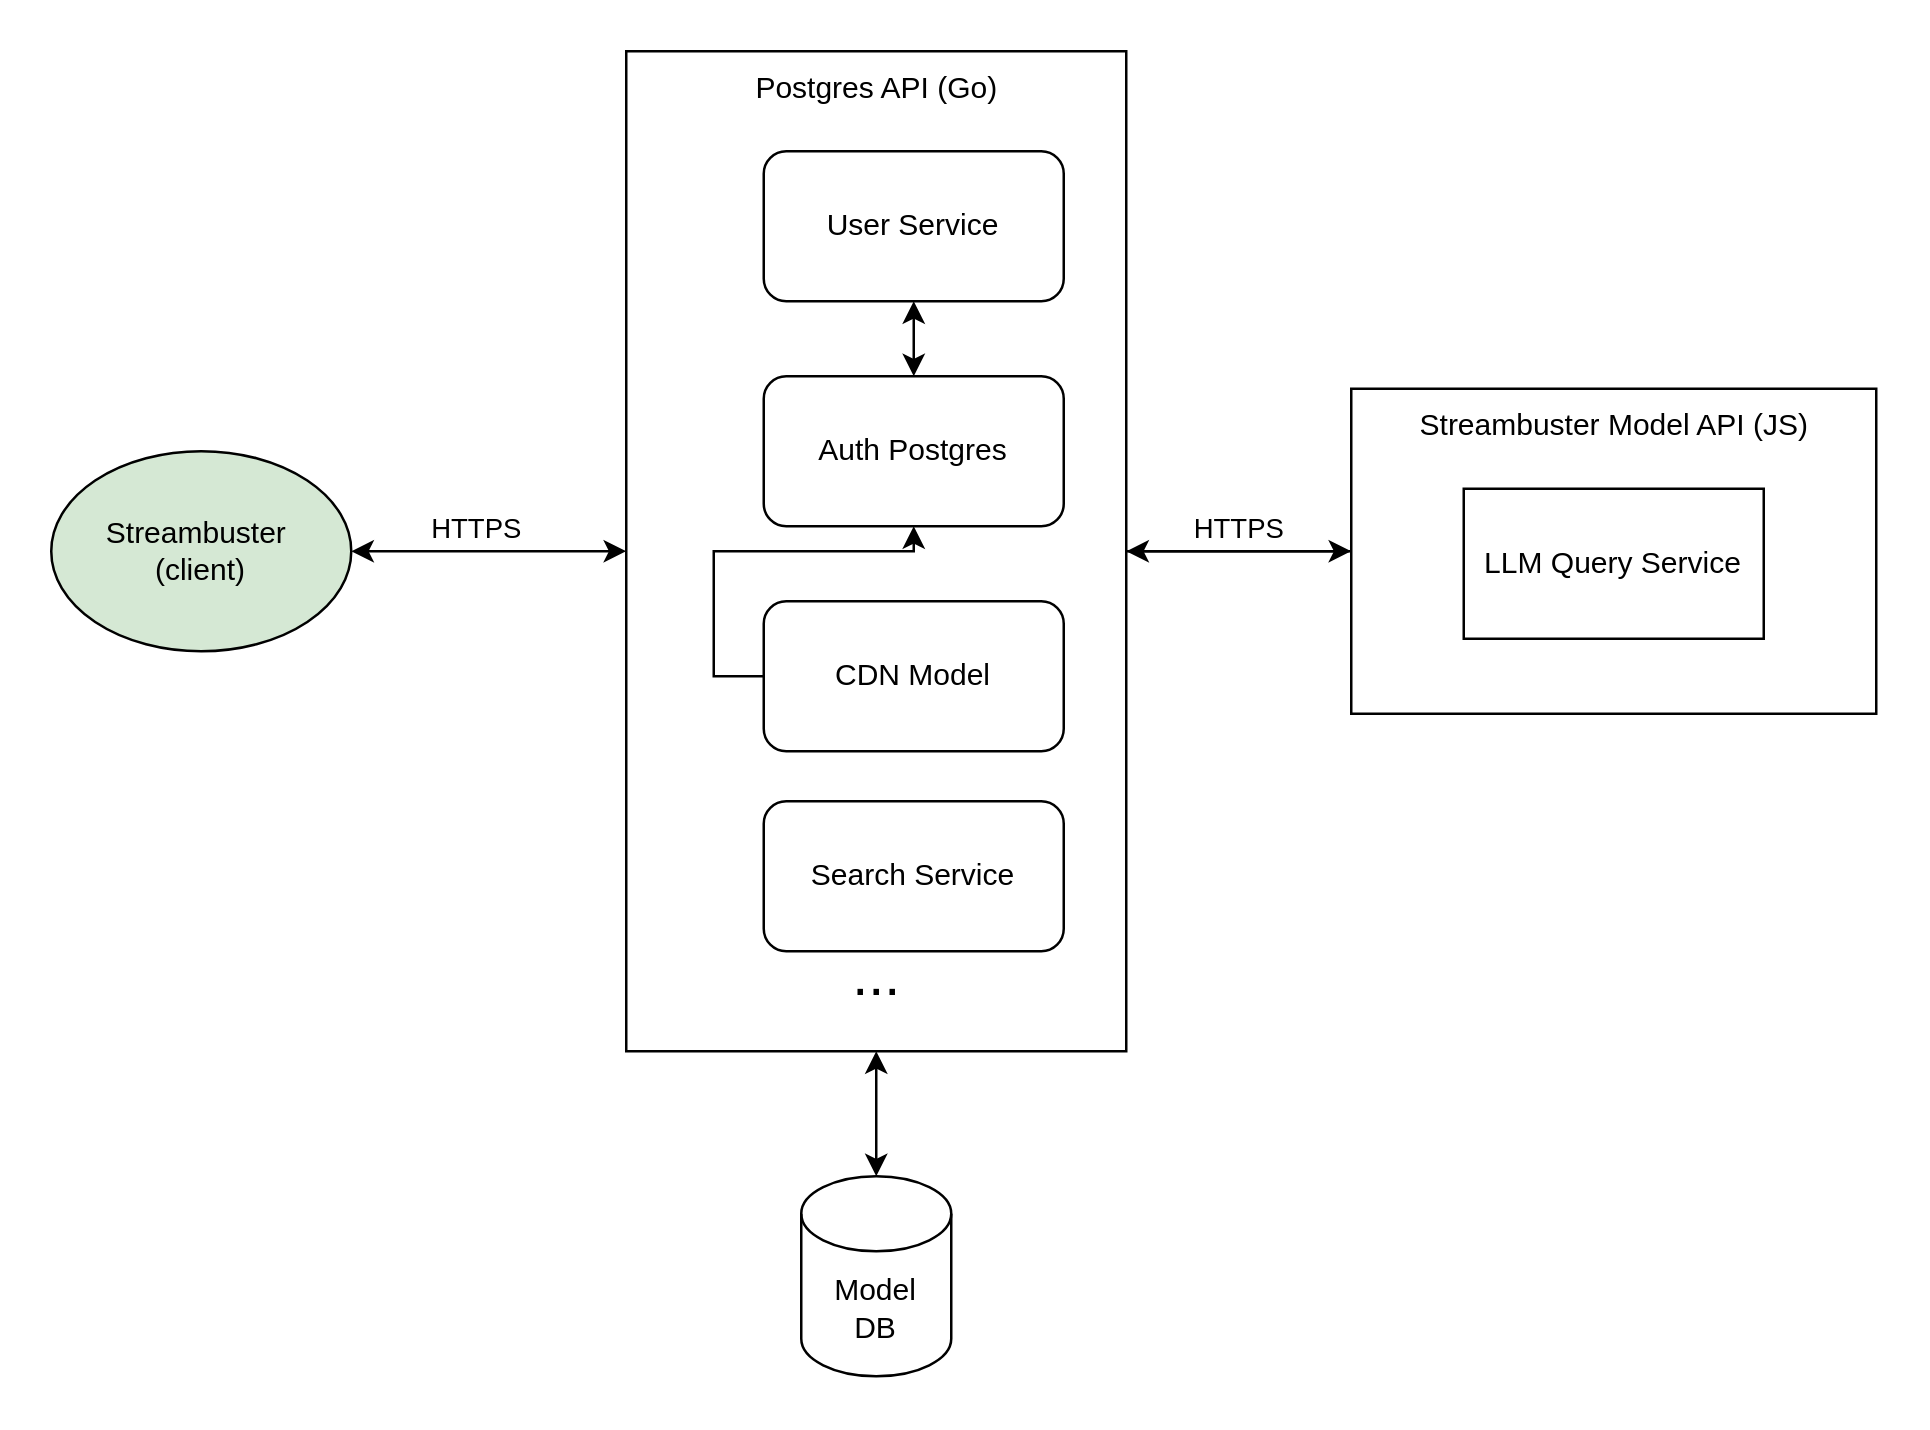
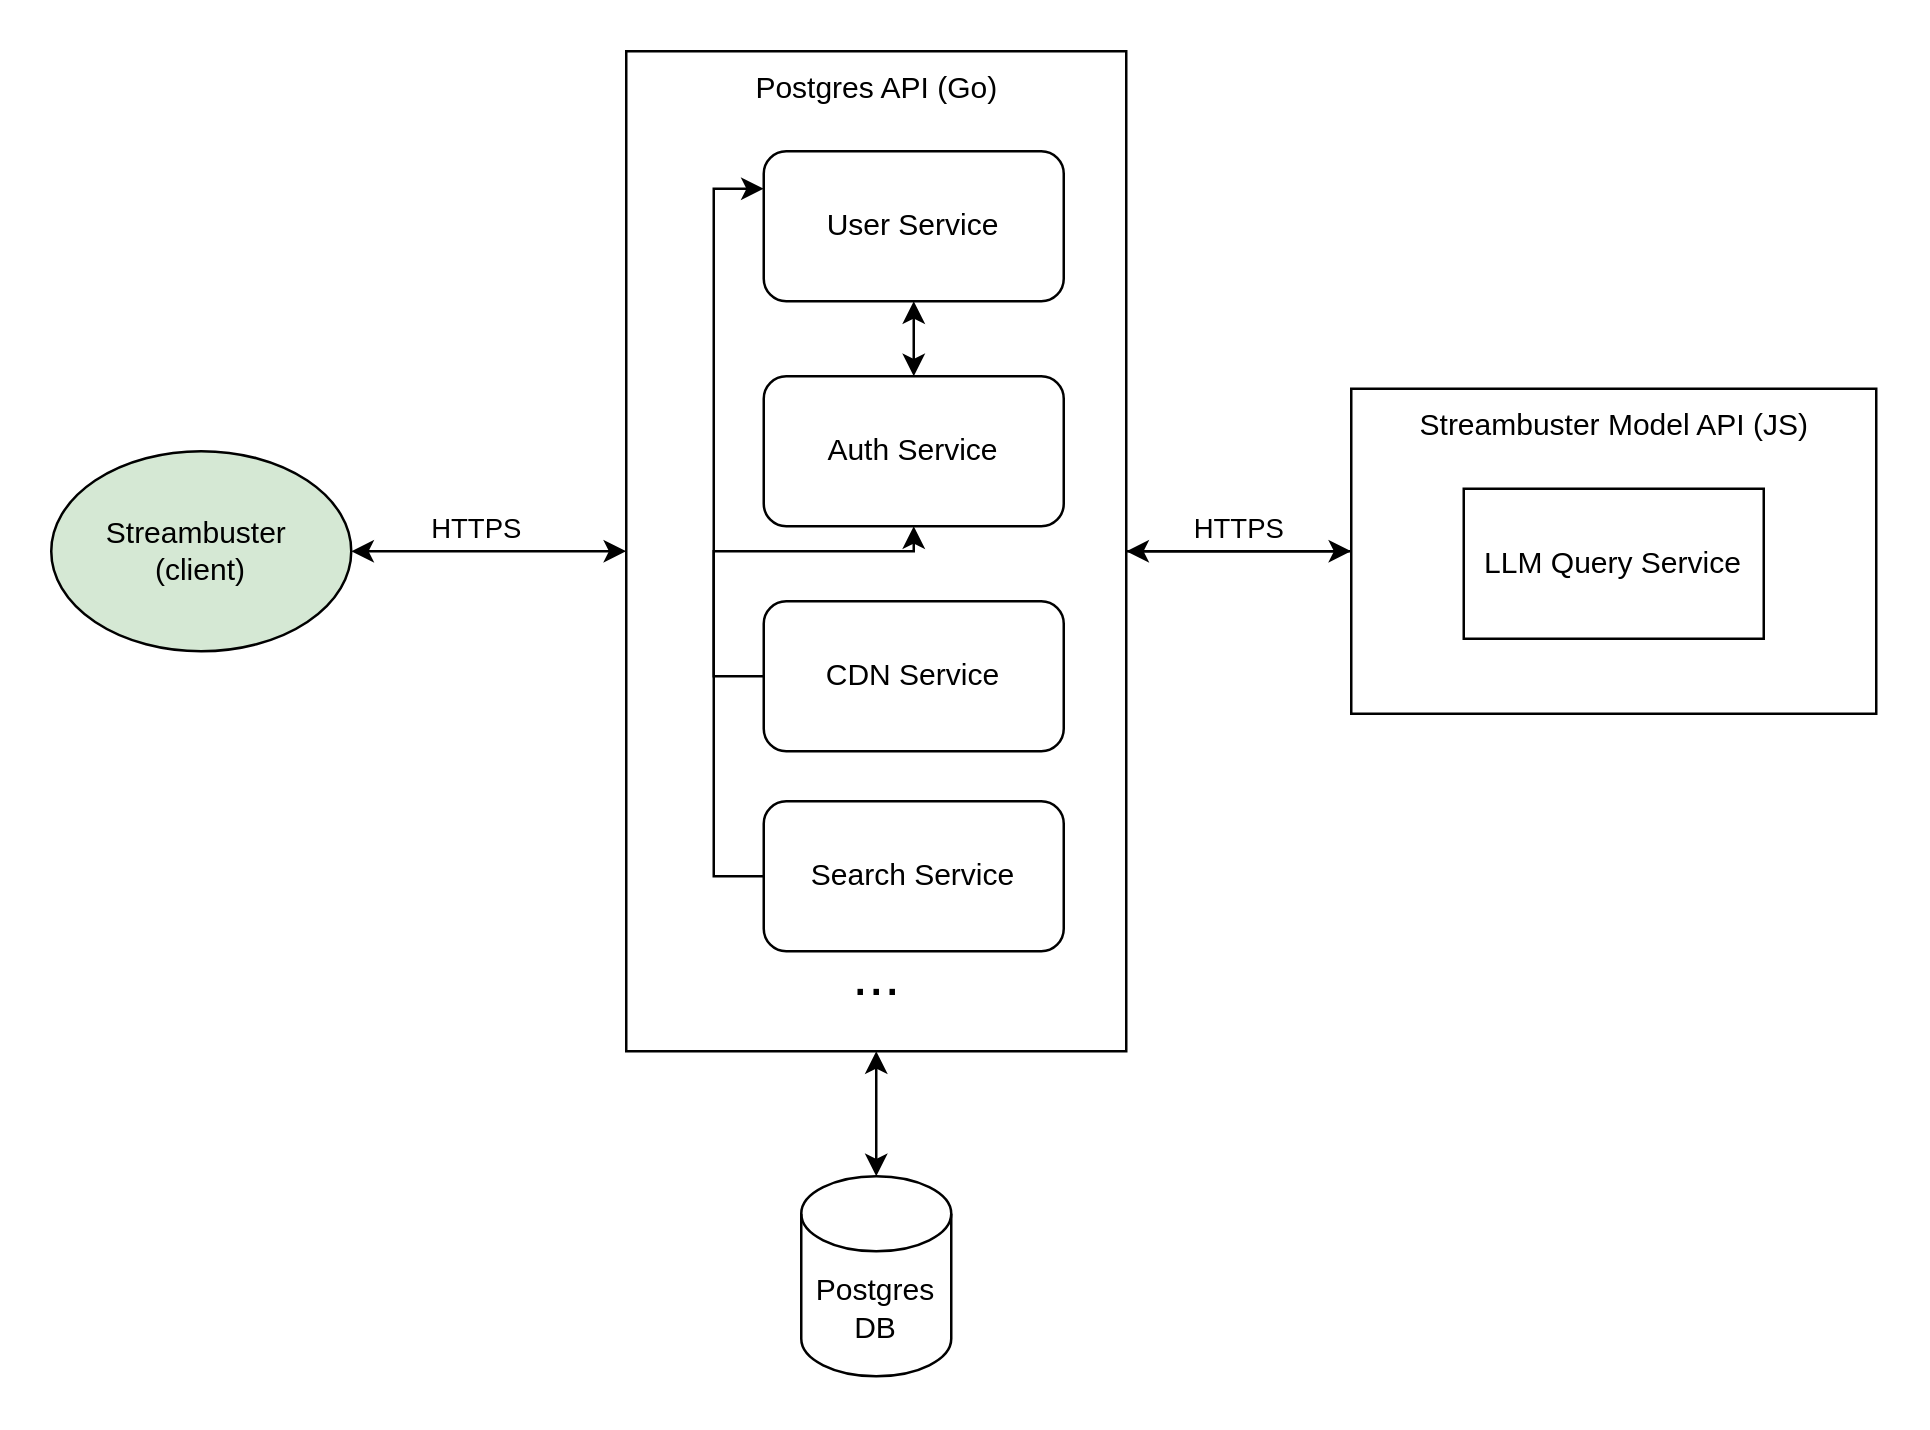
none -> (714, 351)
(914, 451) -> (914, 451)
(914, 676) -> (914, 676)
(876, 1309) -> (876, 1309)
